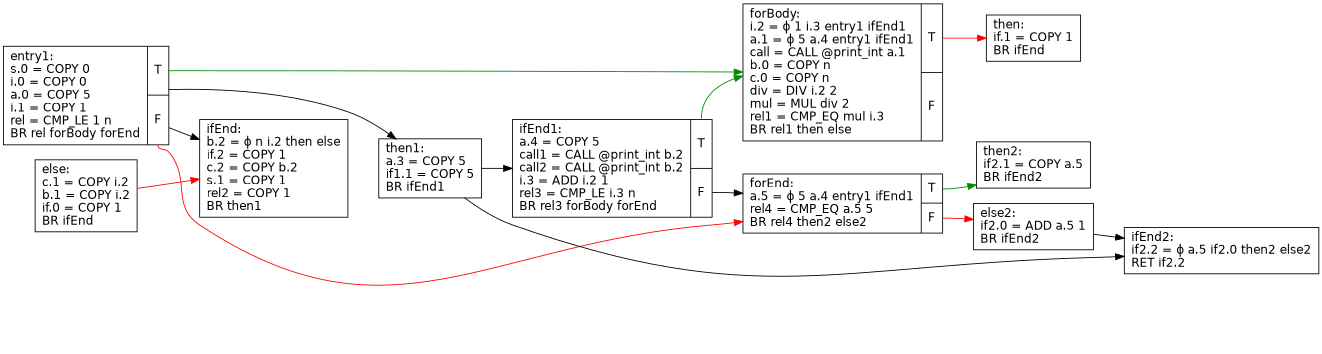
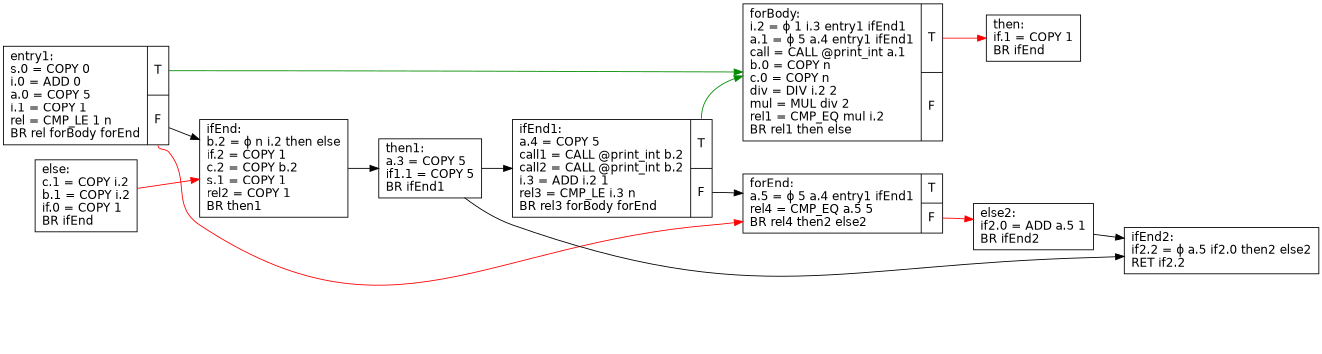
(49, 82) -> (46, 82)
(283, 96) -> (359, 168)
(817, 117) -> (817, 117)
(1033, 165) -> none
